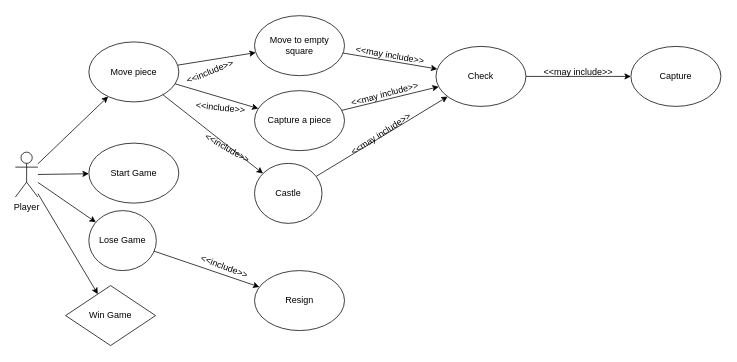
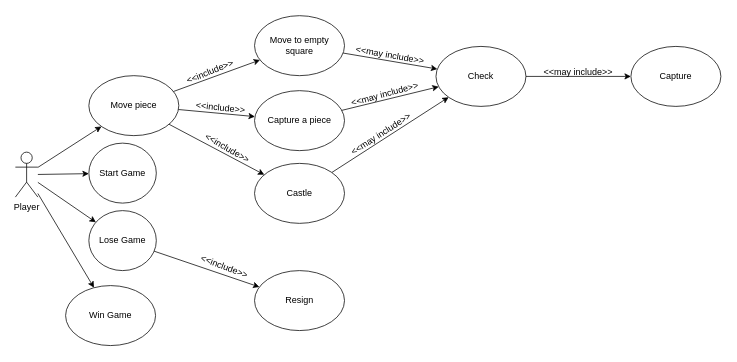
(134, 72) -> (134, 105)
(134, 173) -> (123, 173)
(288, 193) -> (300, 193)
(111, 315) -> (111, 315)
